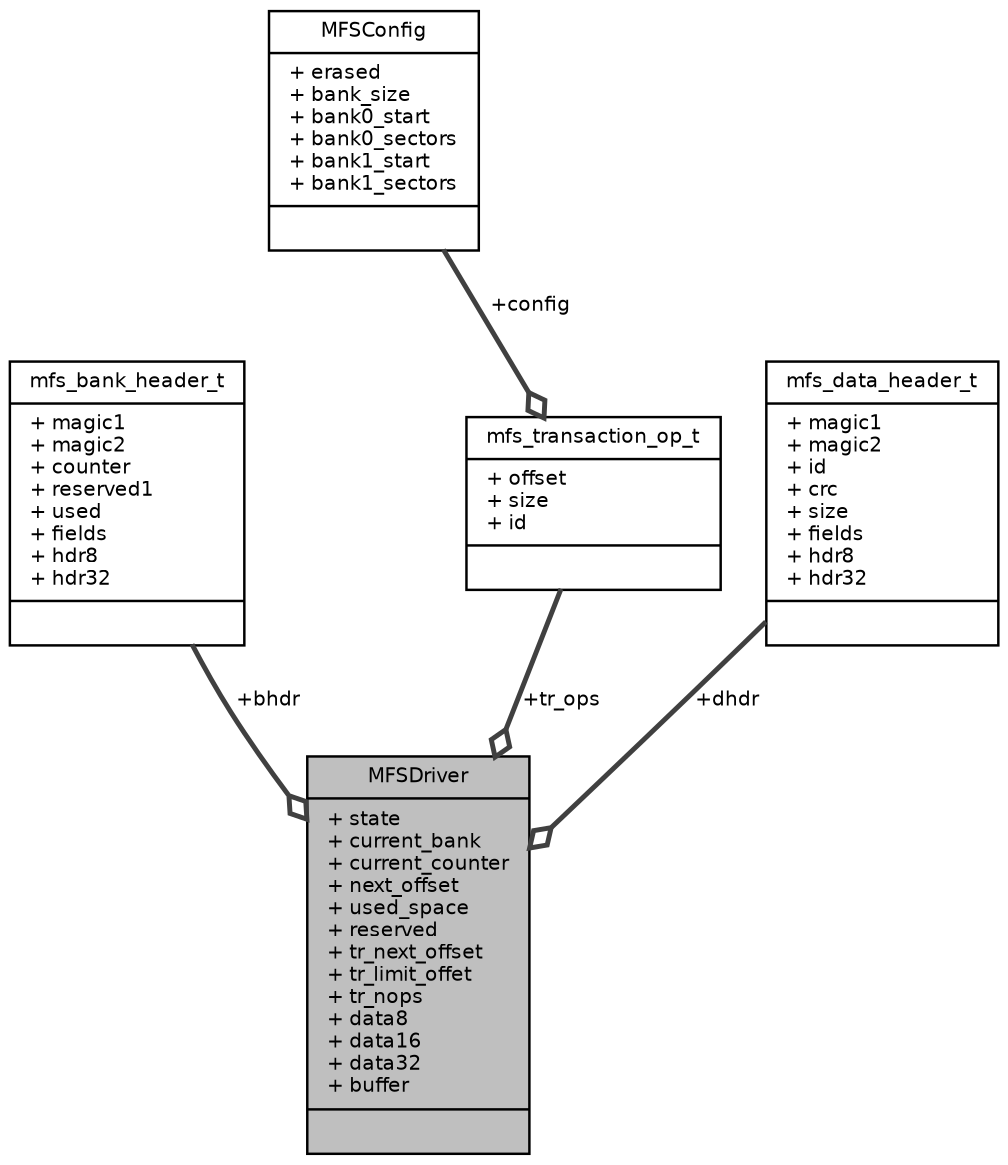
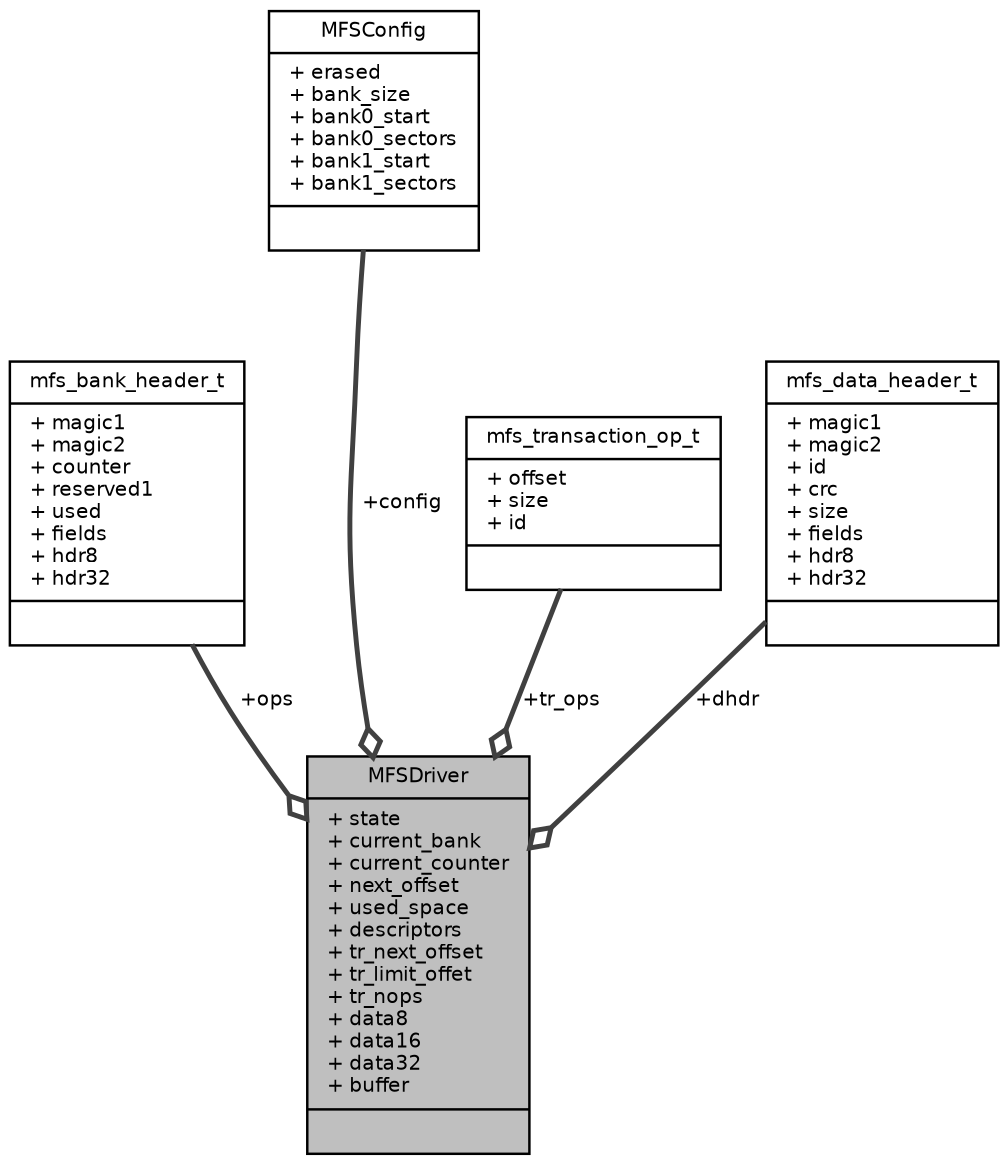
(486, 321) -> (351, 489)
(265, 701) -> (265, 701)
(384, 930) -> (395, 930)
